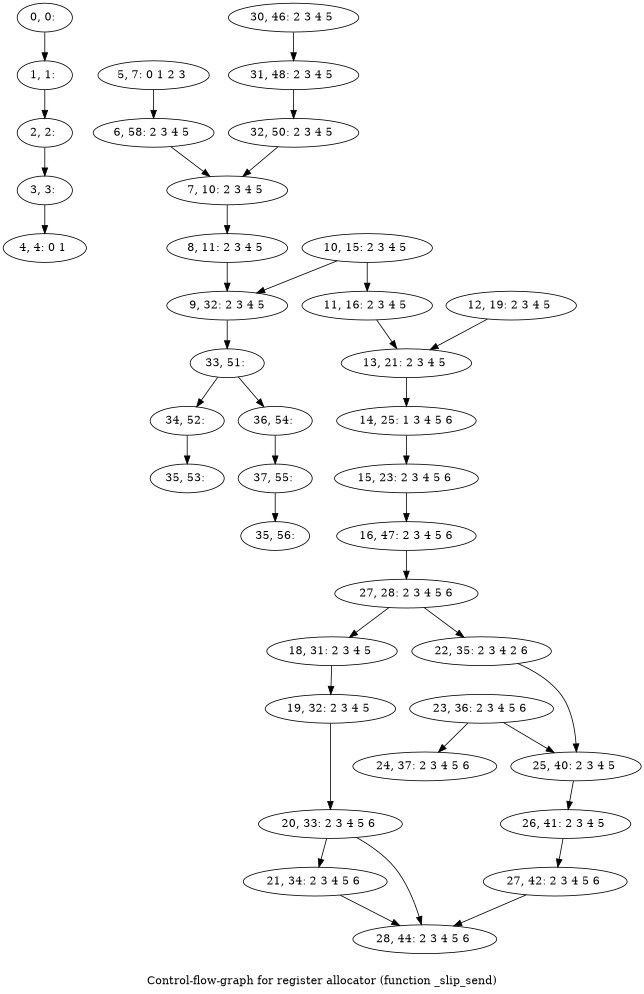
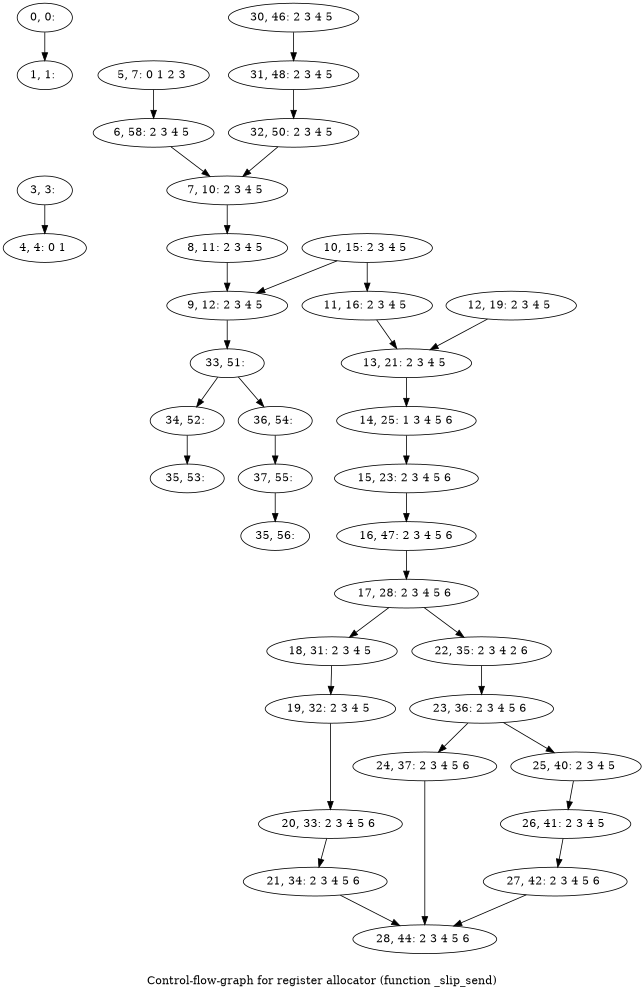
(45, 133) -> none
(227, 306) -> (227, 306)
(406, 594) -> (406, 594)
(560, 694) -> (482, 676)
(397, 870) -> (425, 849)
